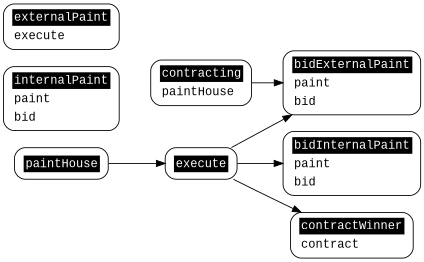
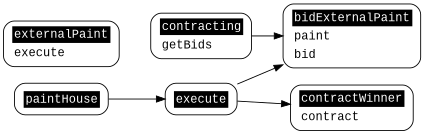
(198, 92) -> (187, 45)
(61, 99) -> none
(352, 163) -> none
